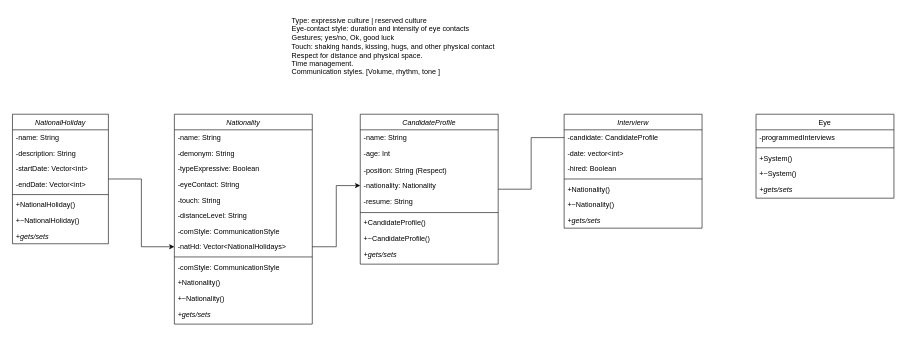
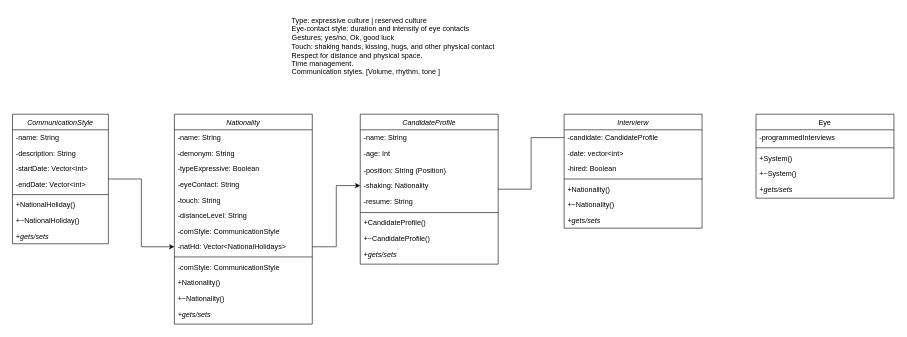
(60, 122) -> (60, 122)
(412, 170) -> (413, 170)
(407, 186) -> (400, 186)
